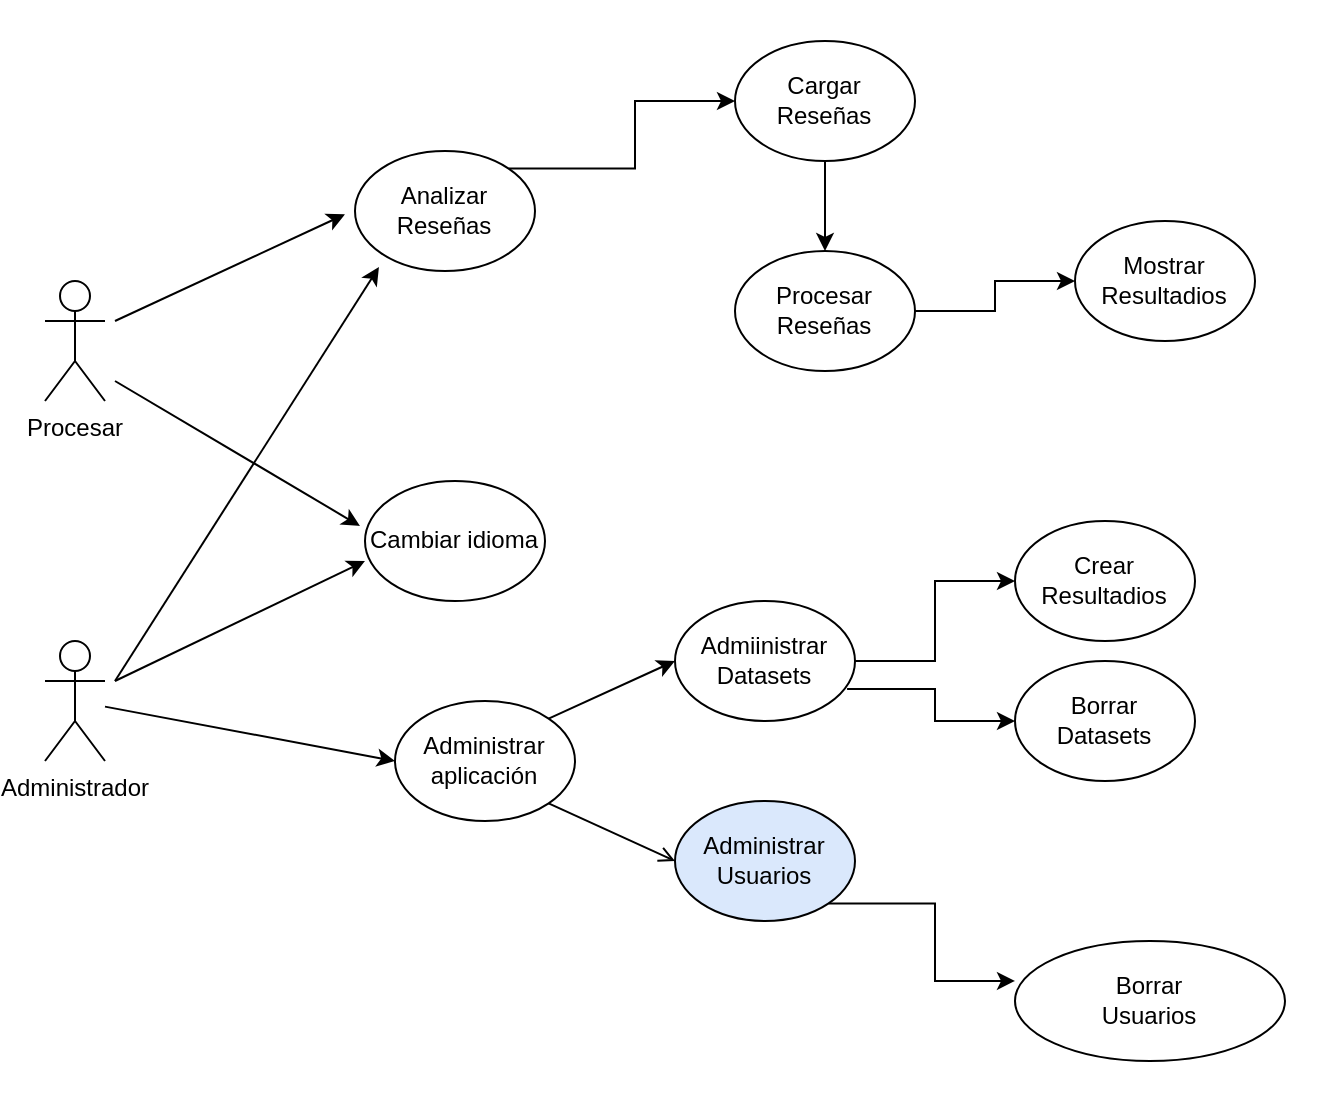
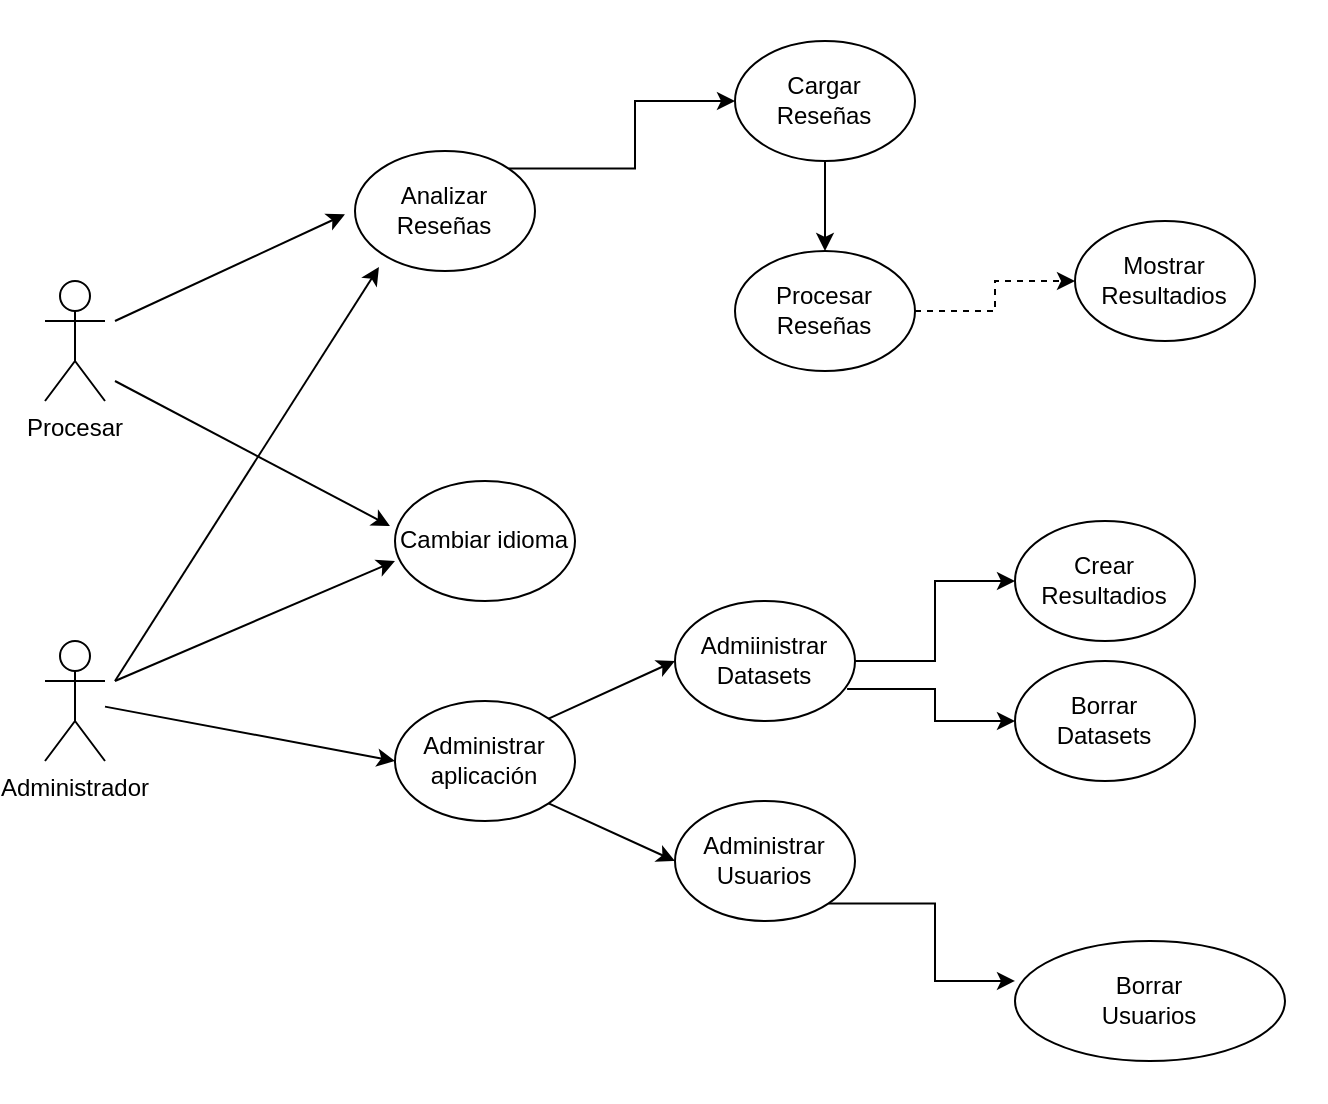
(995, 301) -> (995, 301)
(455, 541) -> (485, 541)
(664, 856) -> (661, 854)
(765, 861) -> (765, 861)
